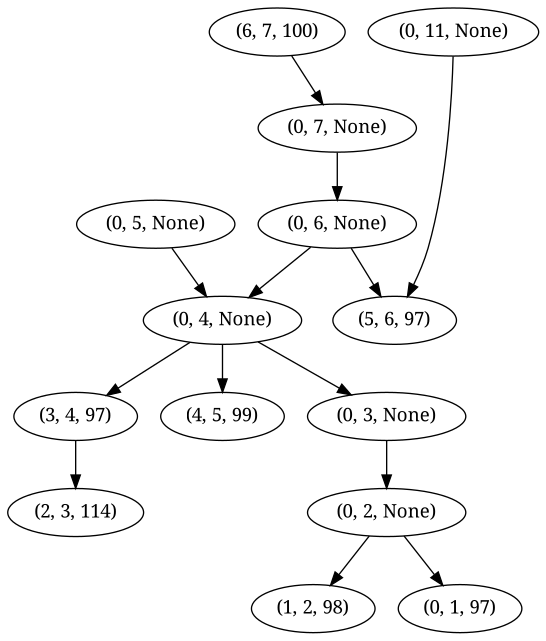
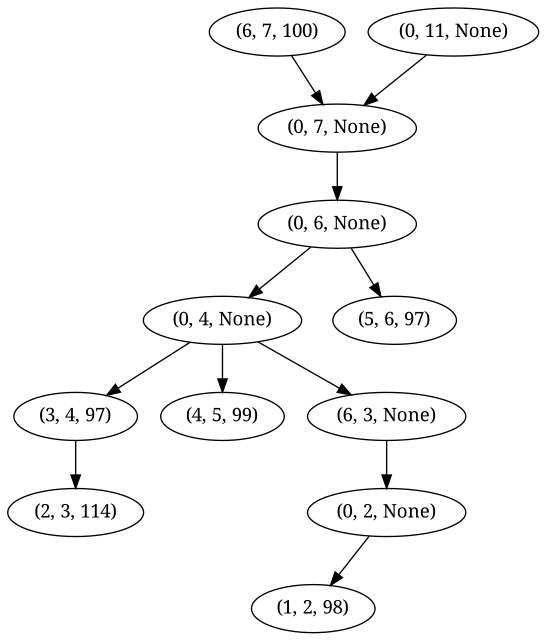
(444, 173) -> (401, 76)
(156, 224) -> none
(387, 416) -> (387, 416)
(460, 609) -> none
